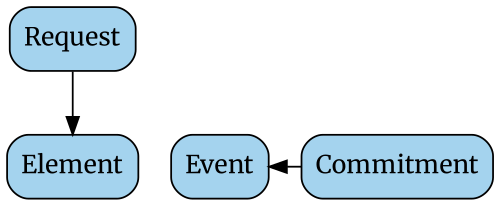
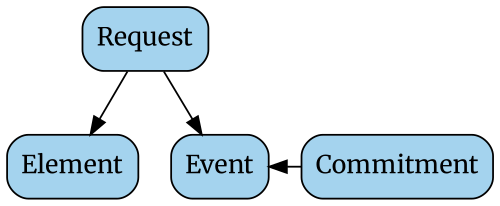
none -> (178, 95)
